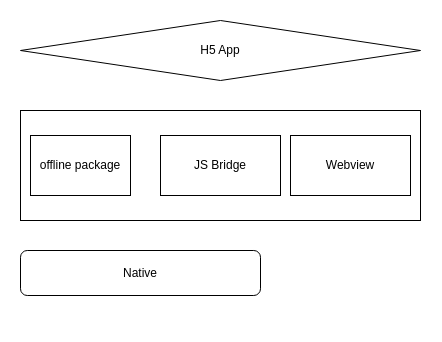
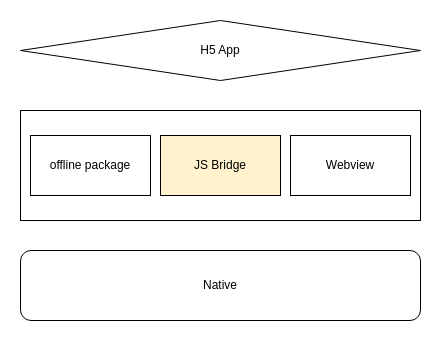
(81, 166) -> (91, 166)
(221, 166) -> (221, 166)
(141, 273) -> (221, 286)
